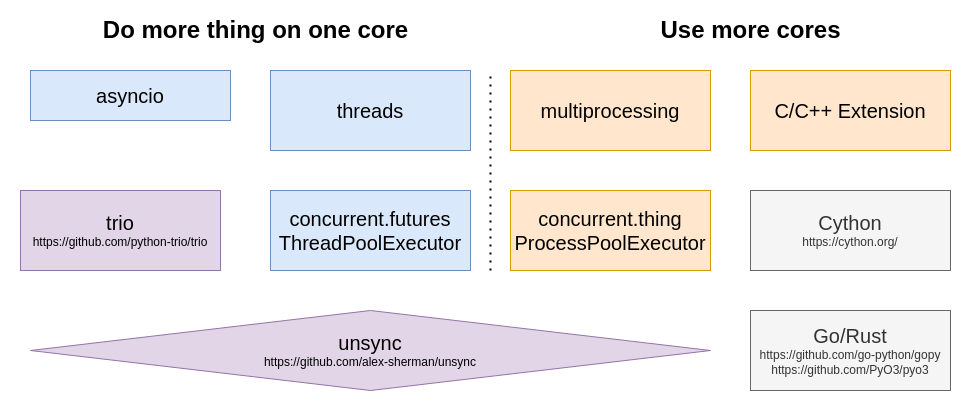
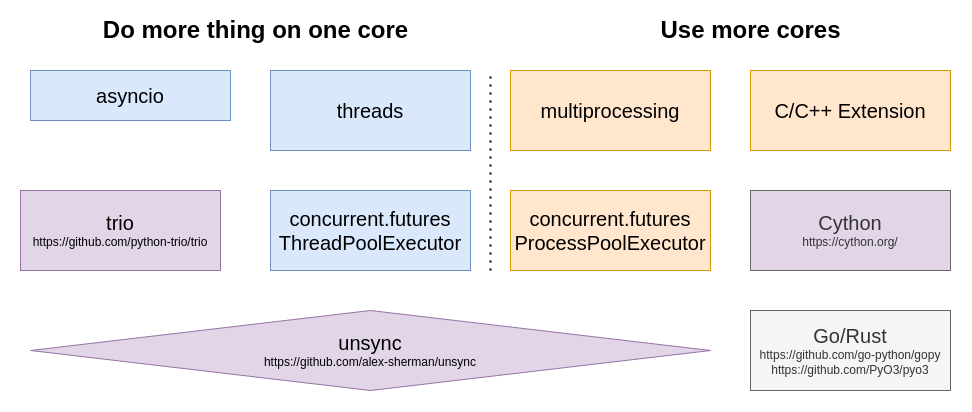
(611, 231) -> (611, 231)
(851, 231) -> (851, 231)
